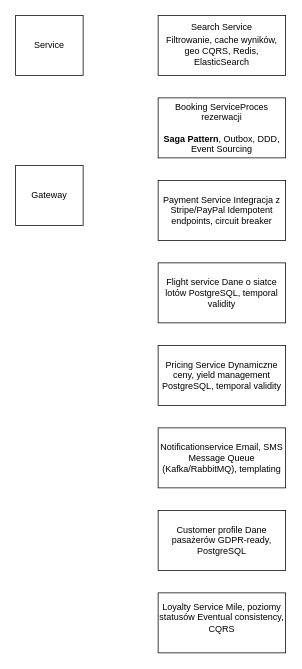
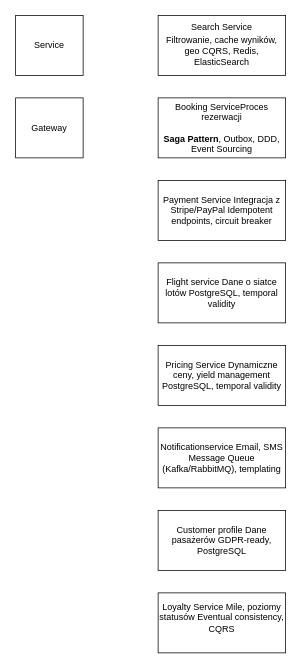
(49, 195) -> (49, 128)
